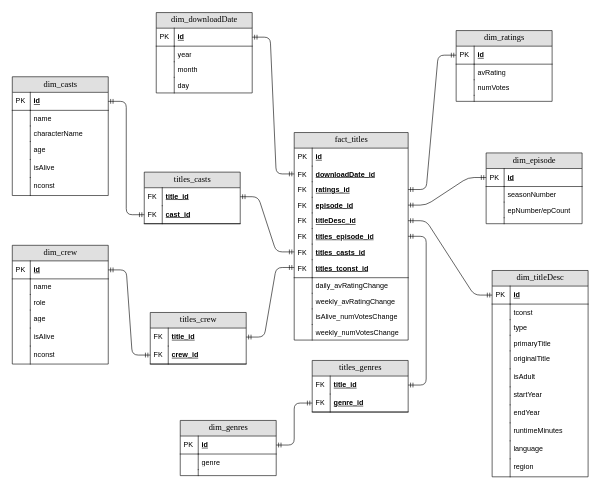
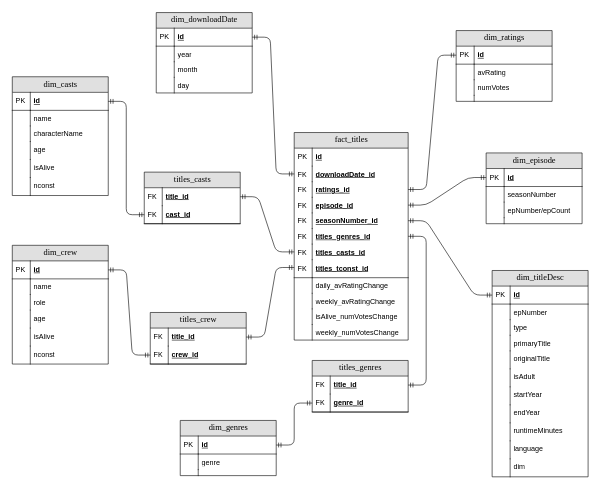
(337, 221) -> (345, 221)
(346, 237) -> (345, 237)
(526, 312) -> (530, 312)
(525, 467) -> (519, 467)
